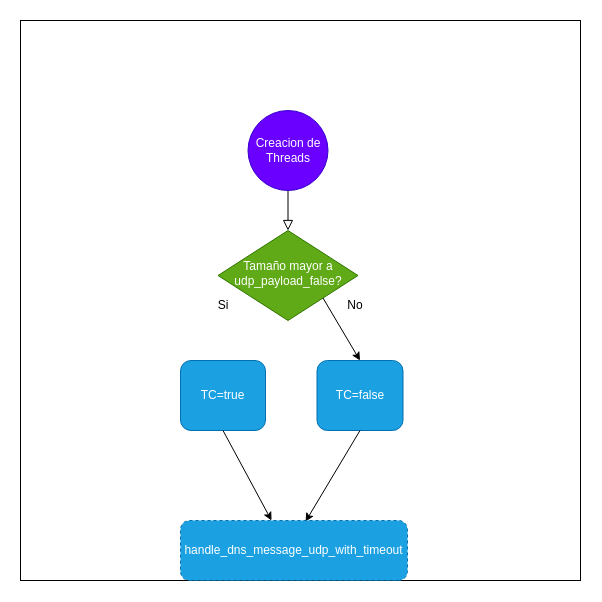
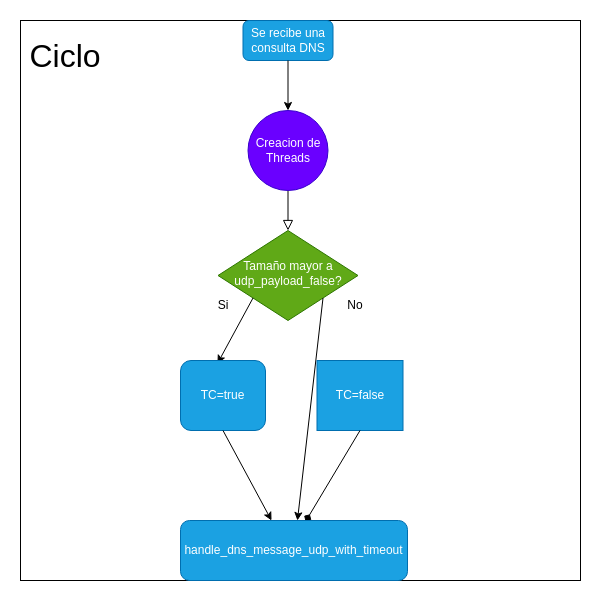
none -> (288, 41)
none -> (66, 56)
none -> (288, 82)
(340, 327) -> (311, 406)
none -> (237, 328)
(360, 396) -> (360, 396)
(309, 515) -> (310, 514)
(294, 551) -> (294, 551)
